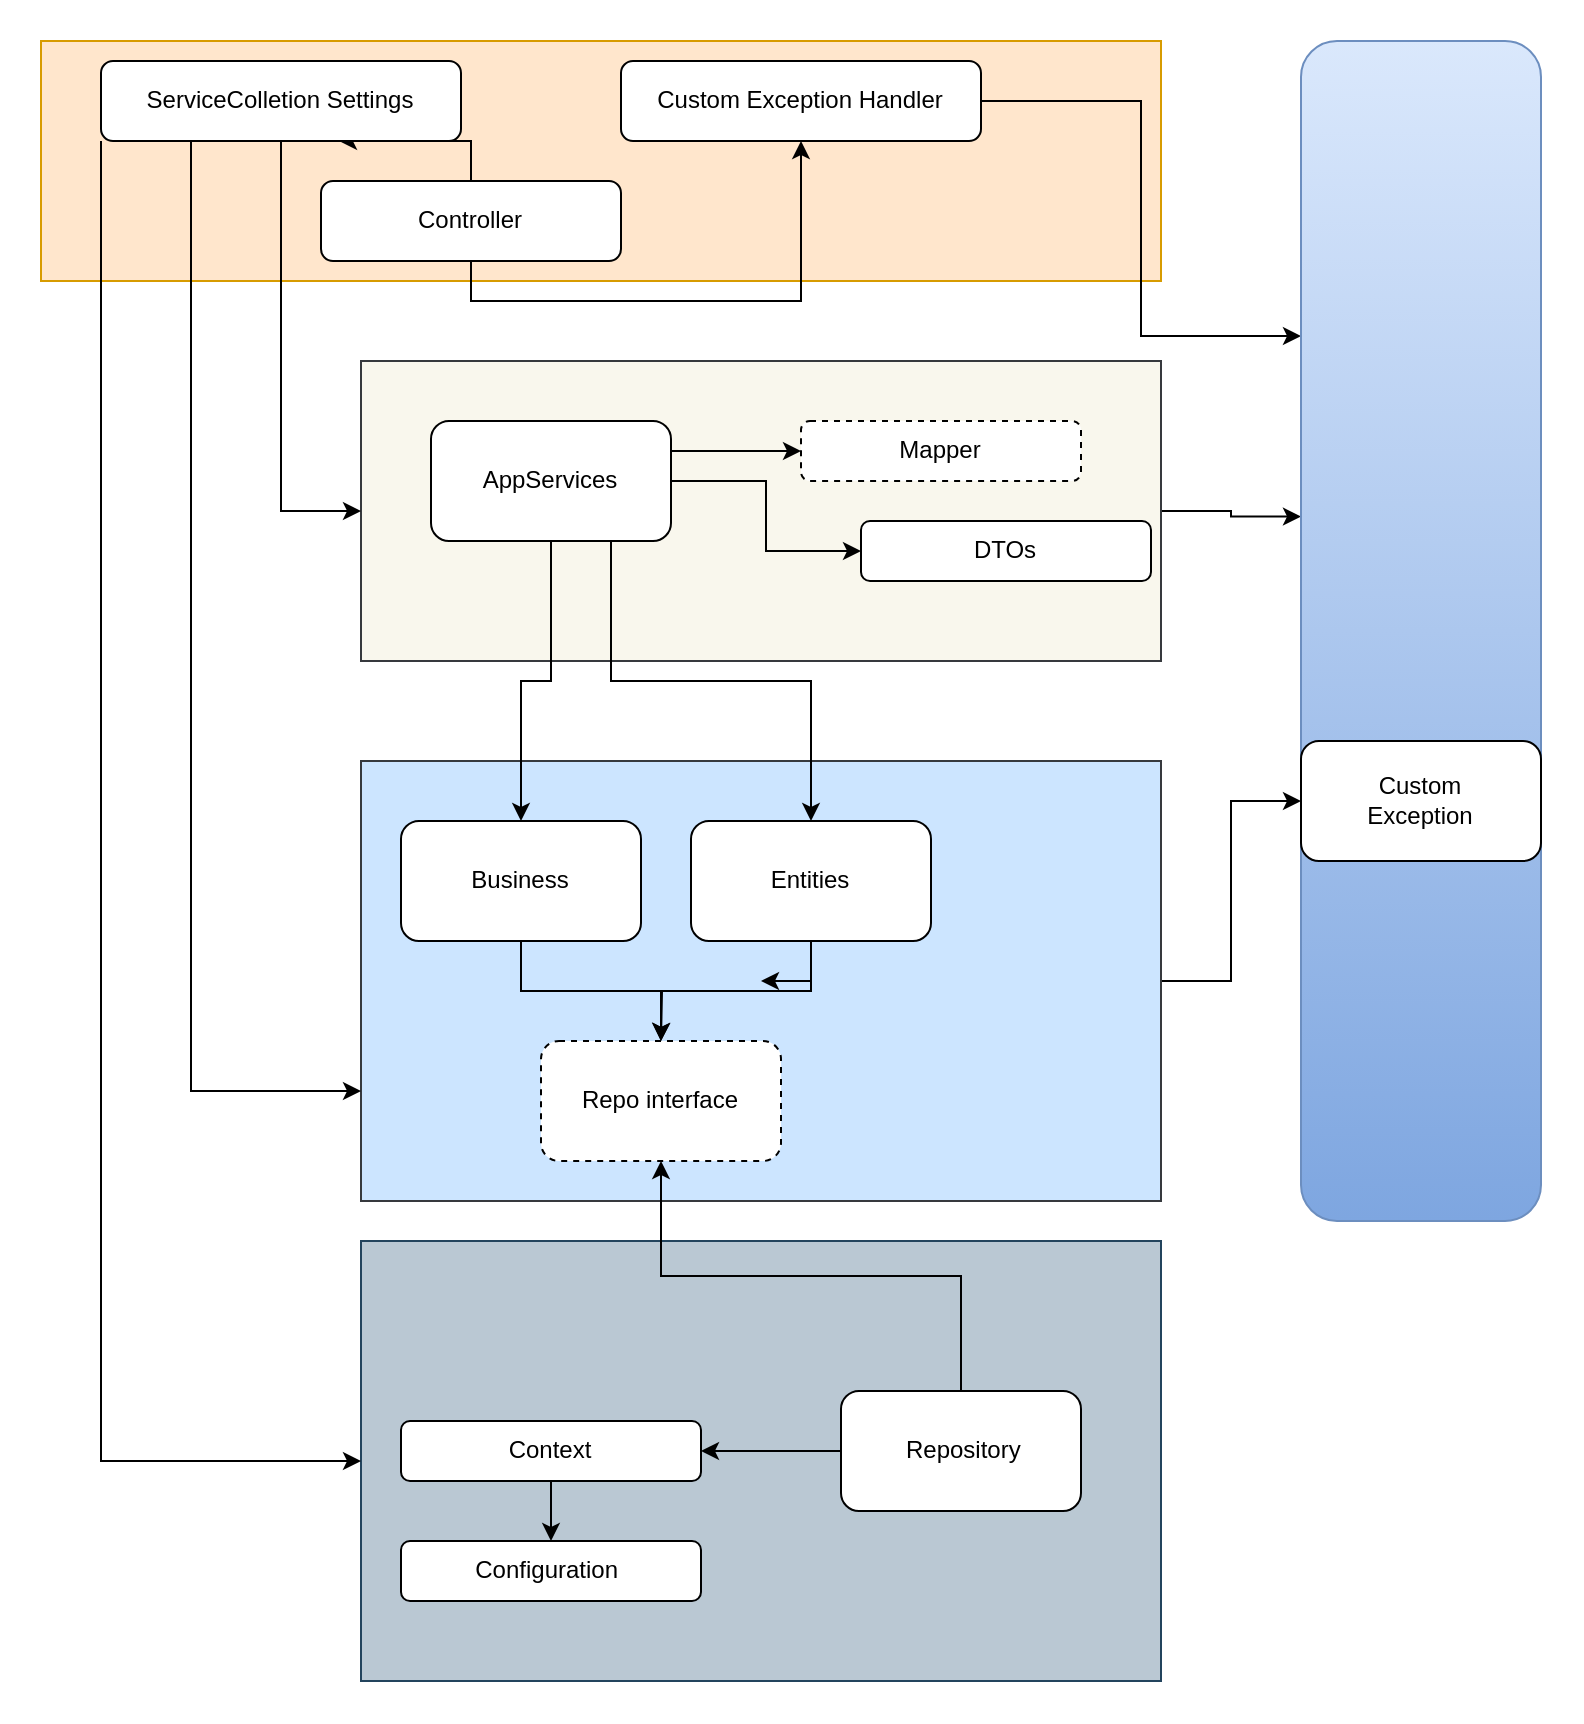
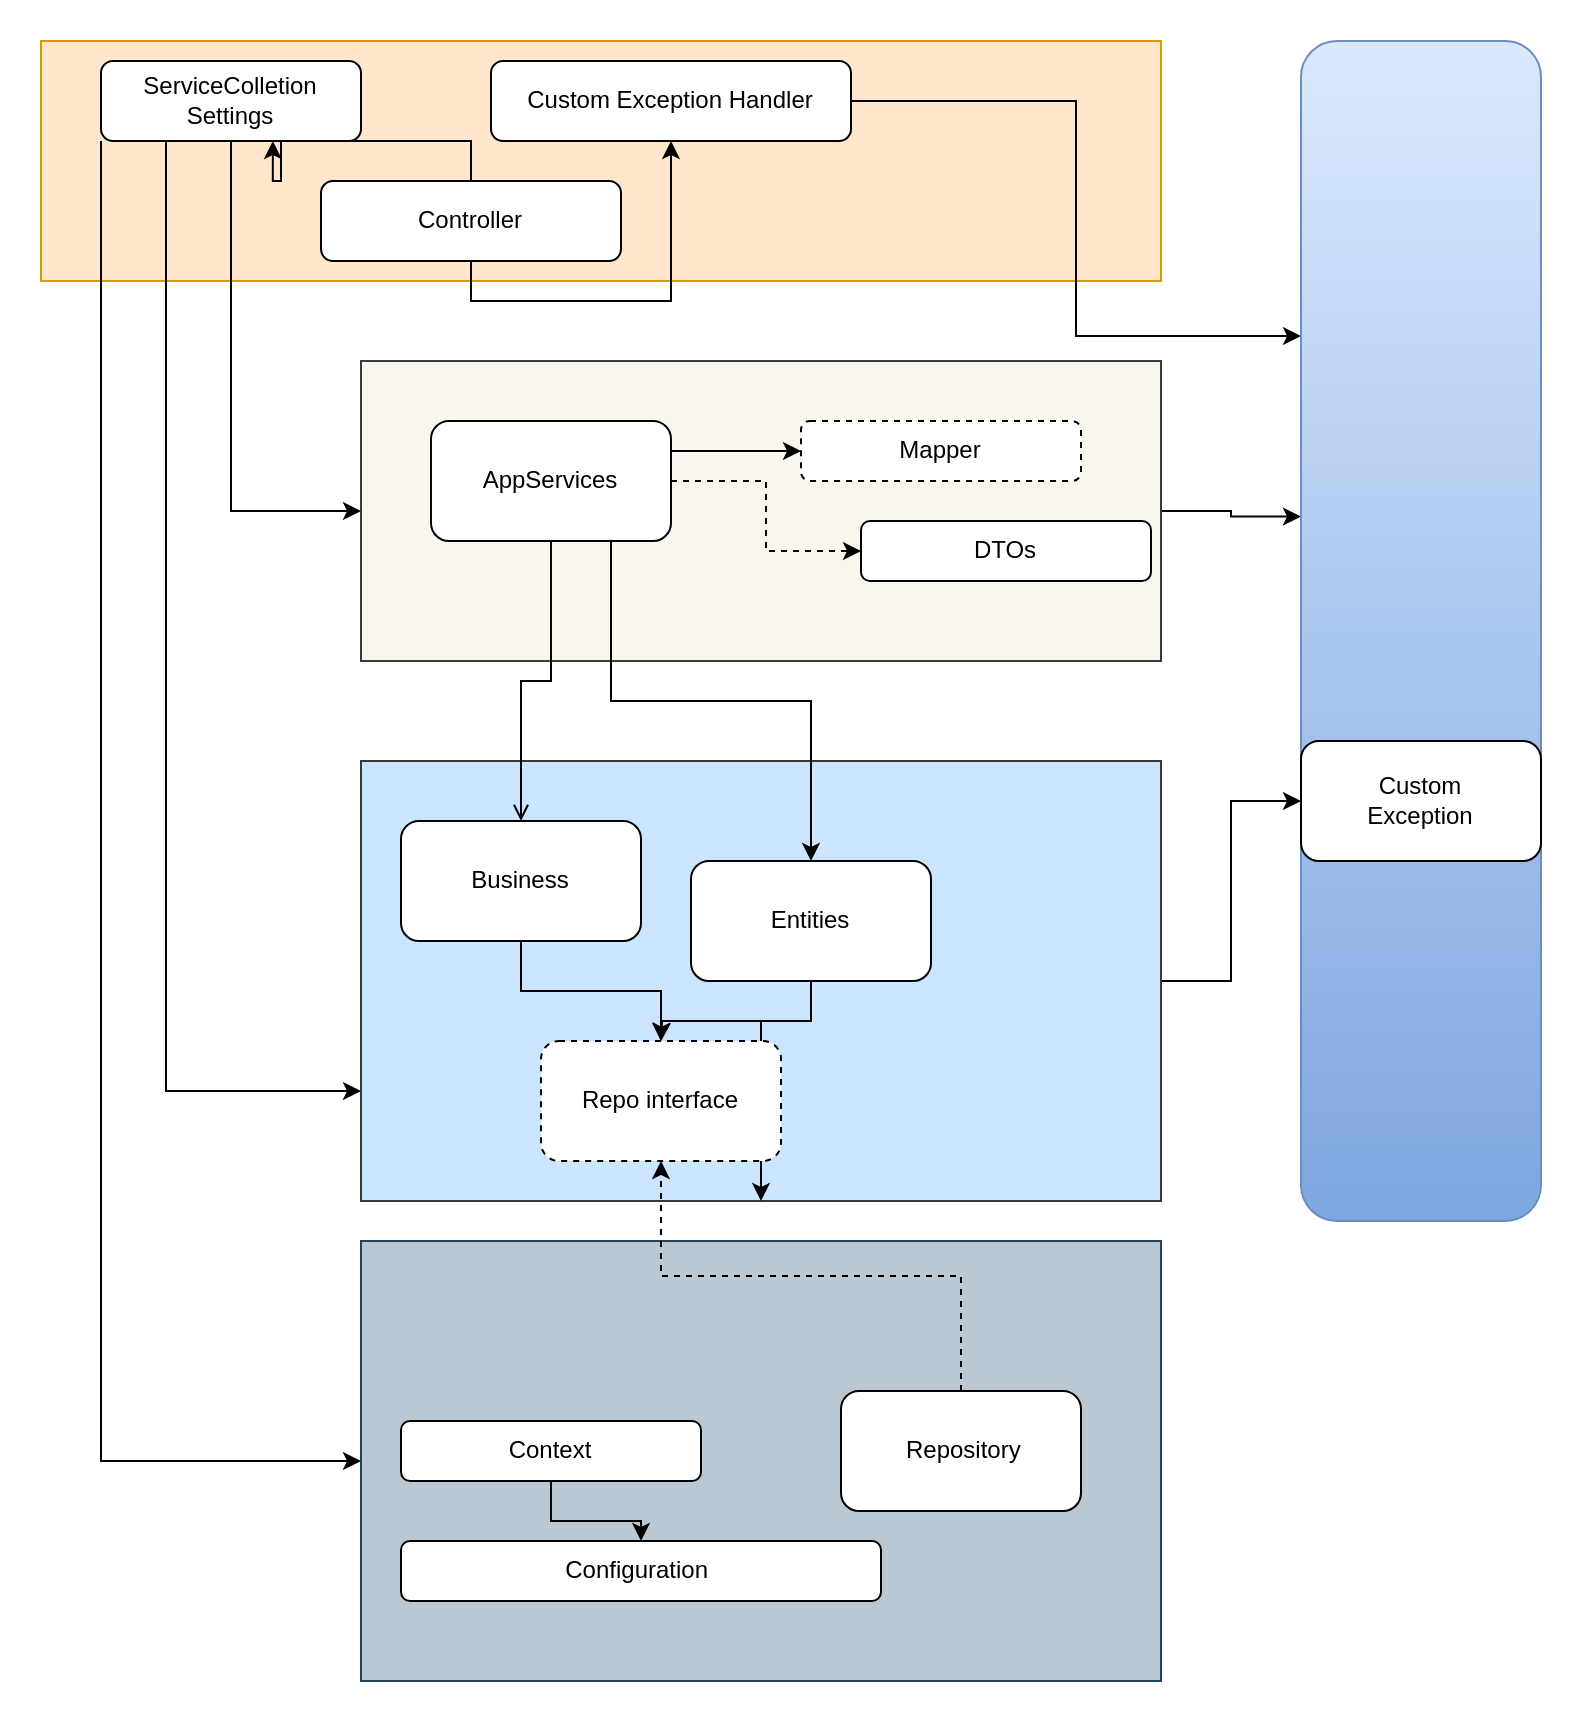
(281, 101) -> (231, 101)
(801, 101) -> (671, 101)
(766, 507) -> (766, 507)
(521, 806) -> (521, 808)
(811, 881) -> (811, 921)
(815, 1276) -> (815, 1276)
(778, 1451) -> none
(551, 1571) -> (641, 1571)
